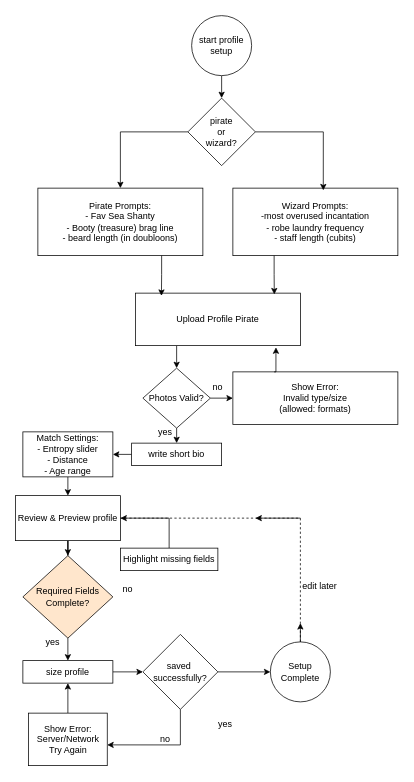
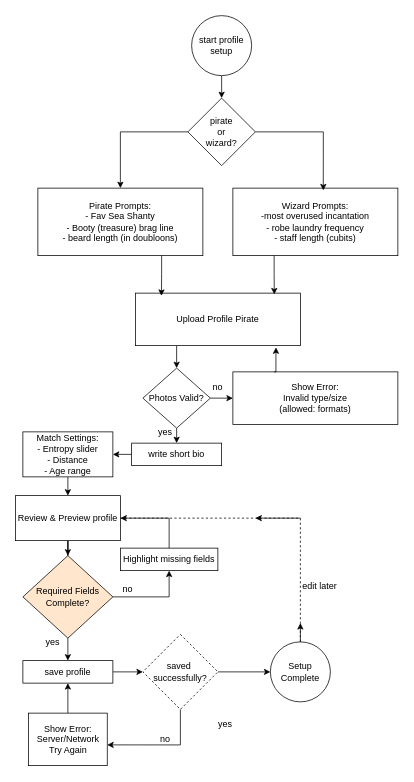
none -> (169, 597)
(68, 672) -> (68, 672)
(180, 672) -> (180, 672)
